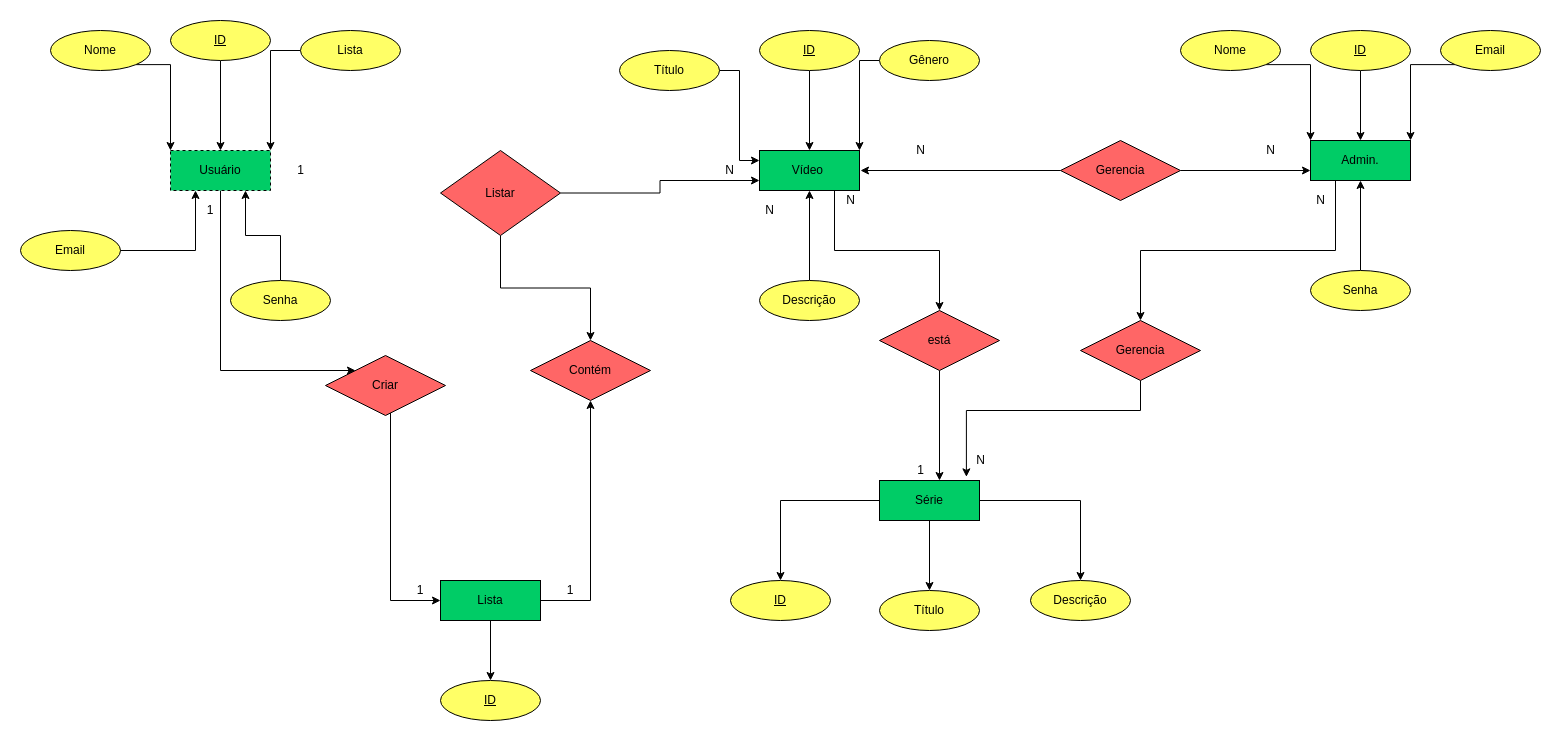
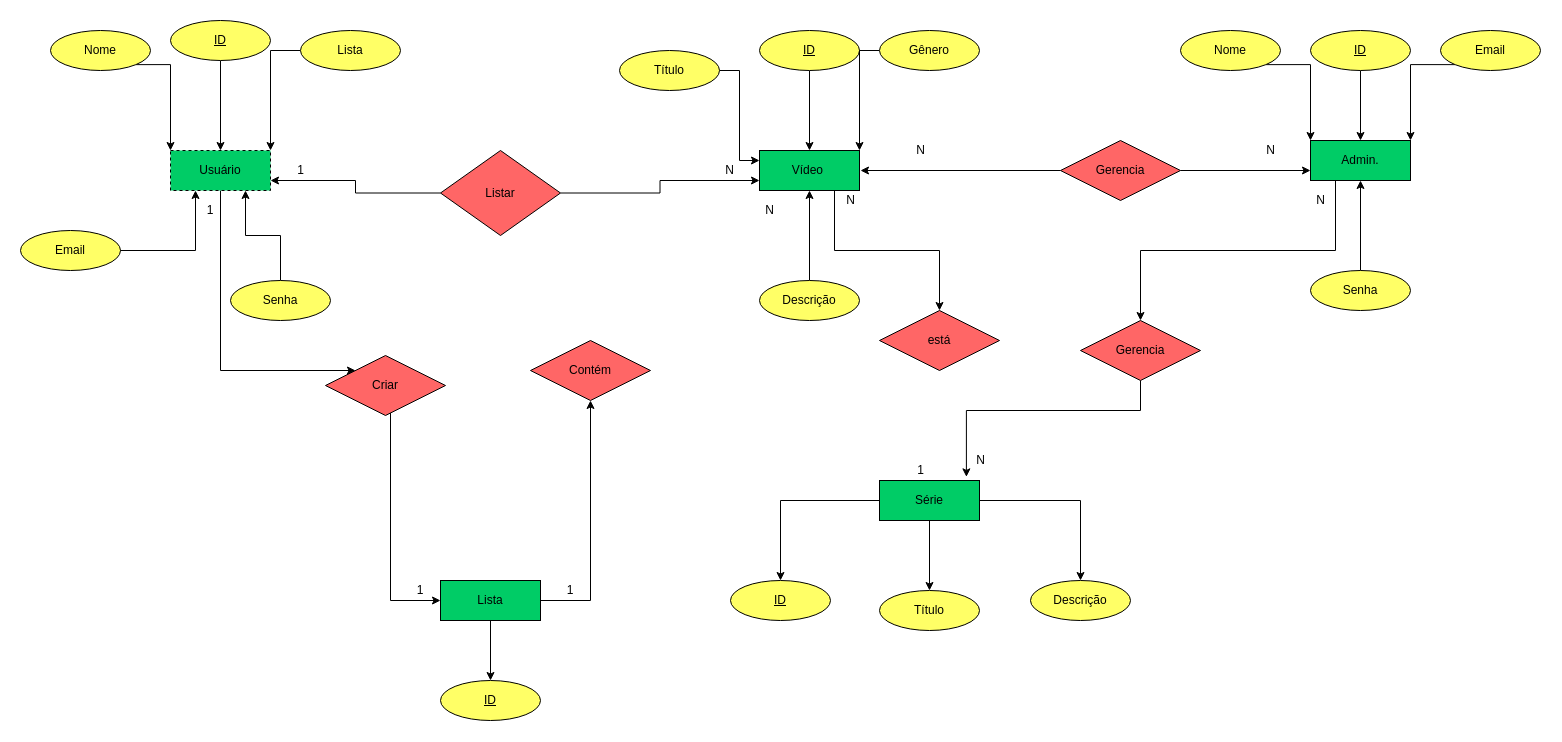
(930, 61) -> (930, 51)
(543, 288) -> (356, 191)
(940, 422) -> none
